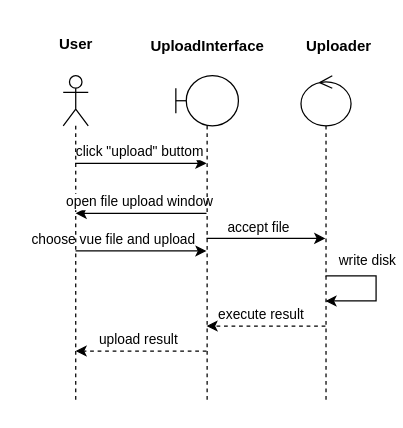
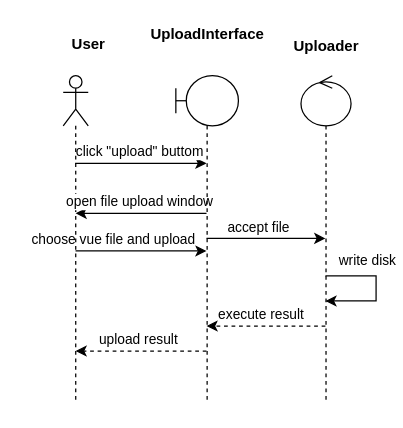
(76, 44) -> (88, 44)
(207, 47) -> (207, 34)
(338, 47) -> (326, 47)
